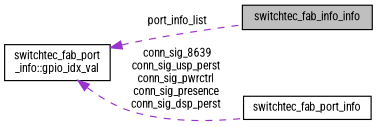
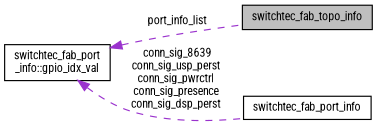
(307, 17) -> (307, 17)
